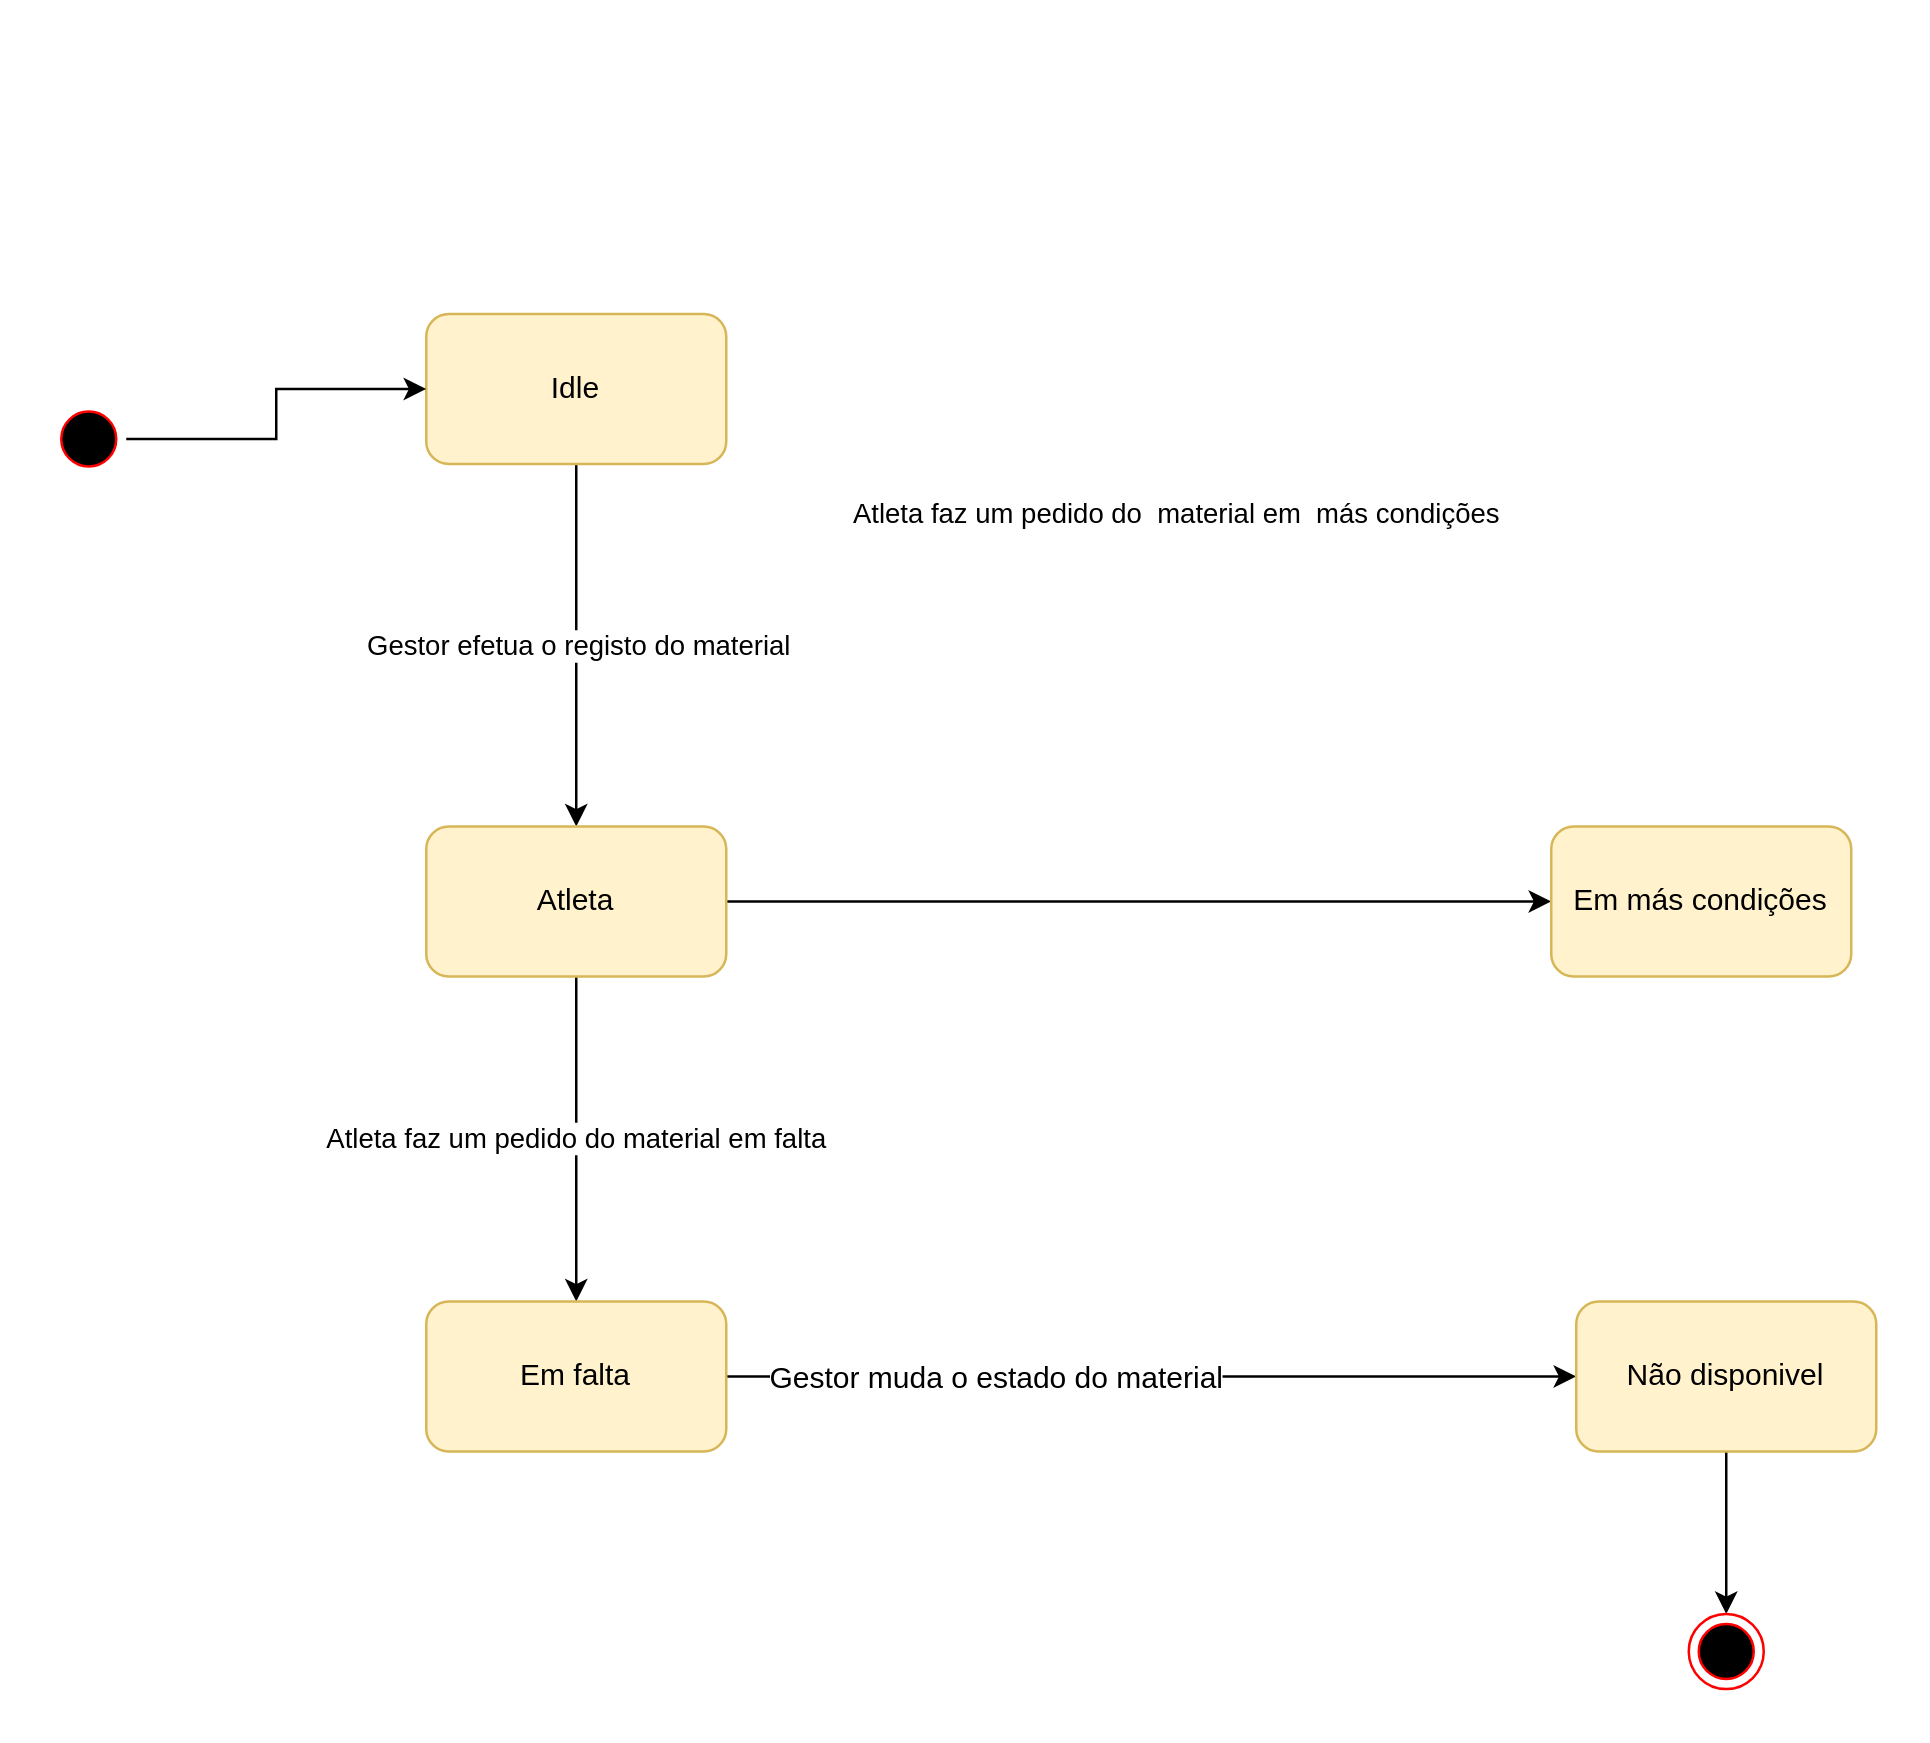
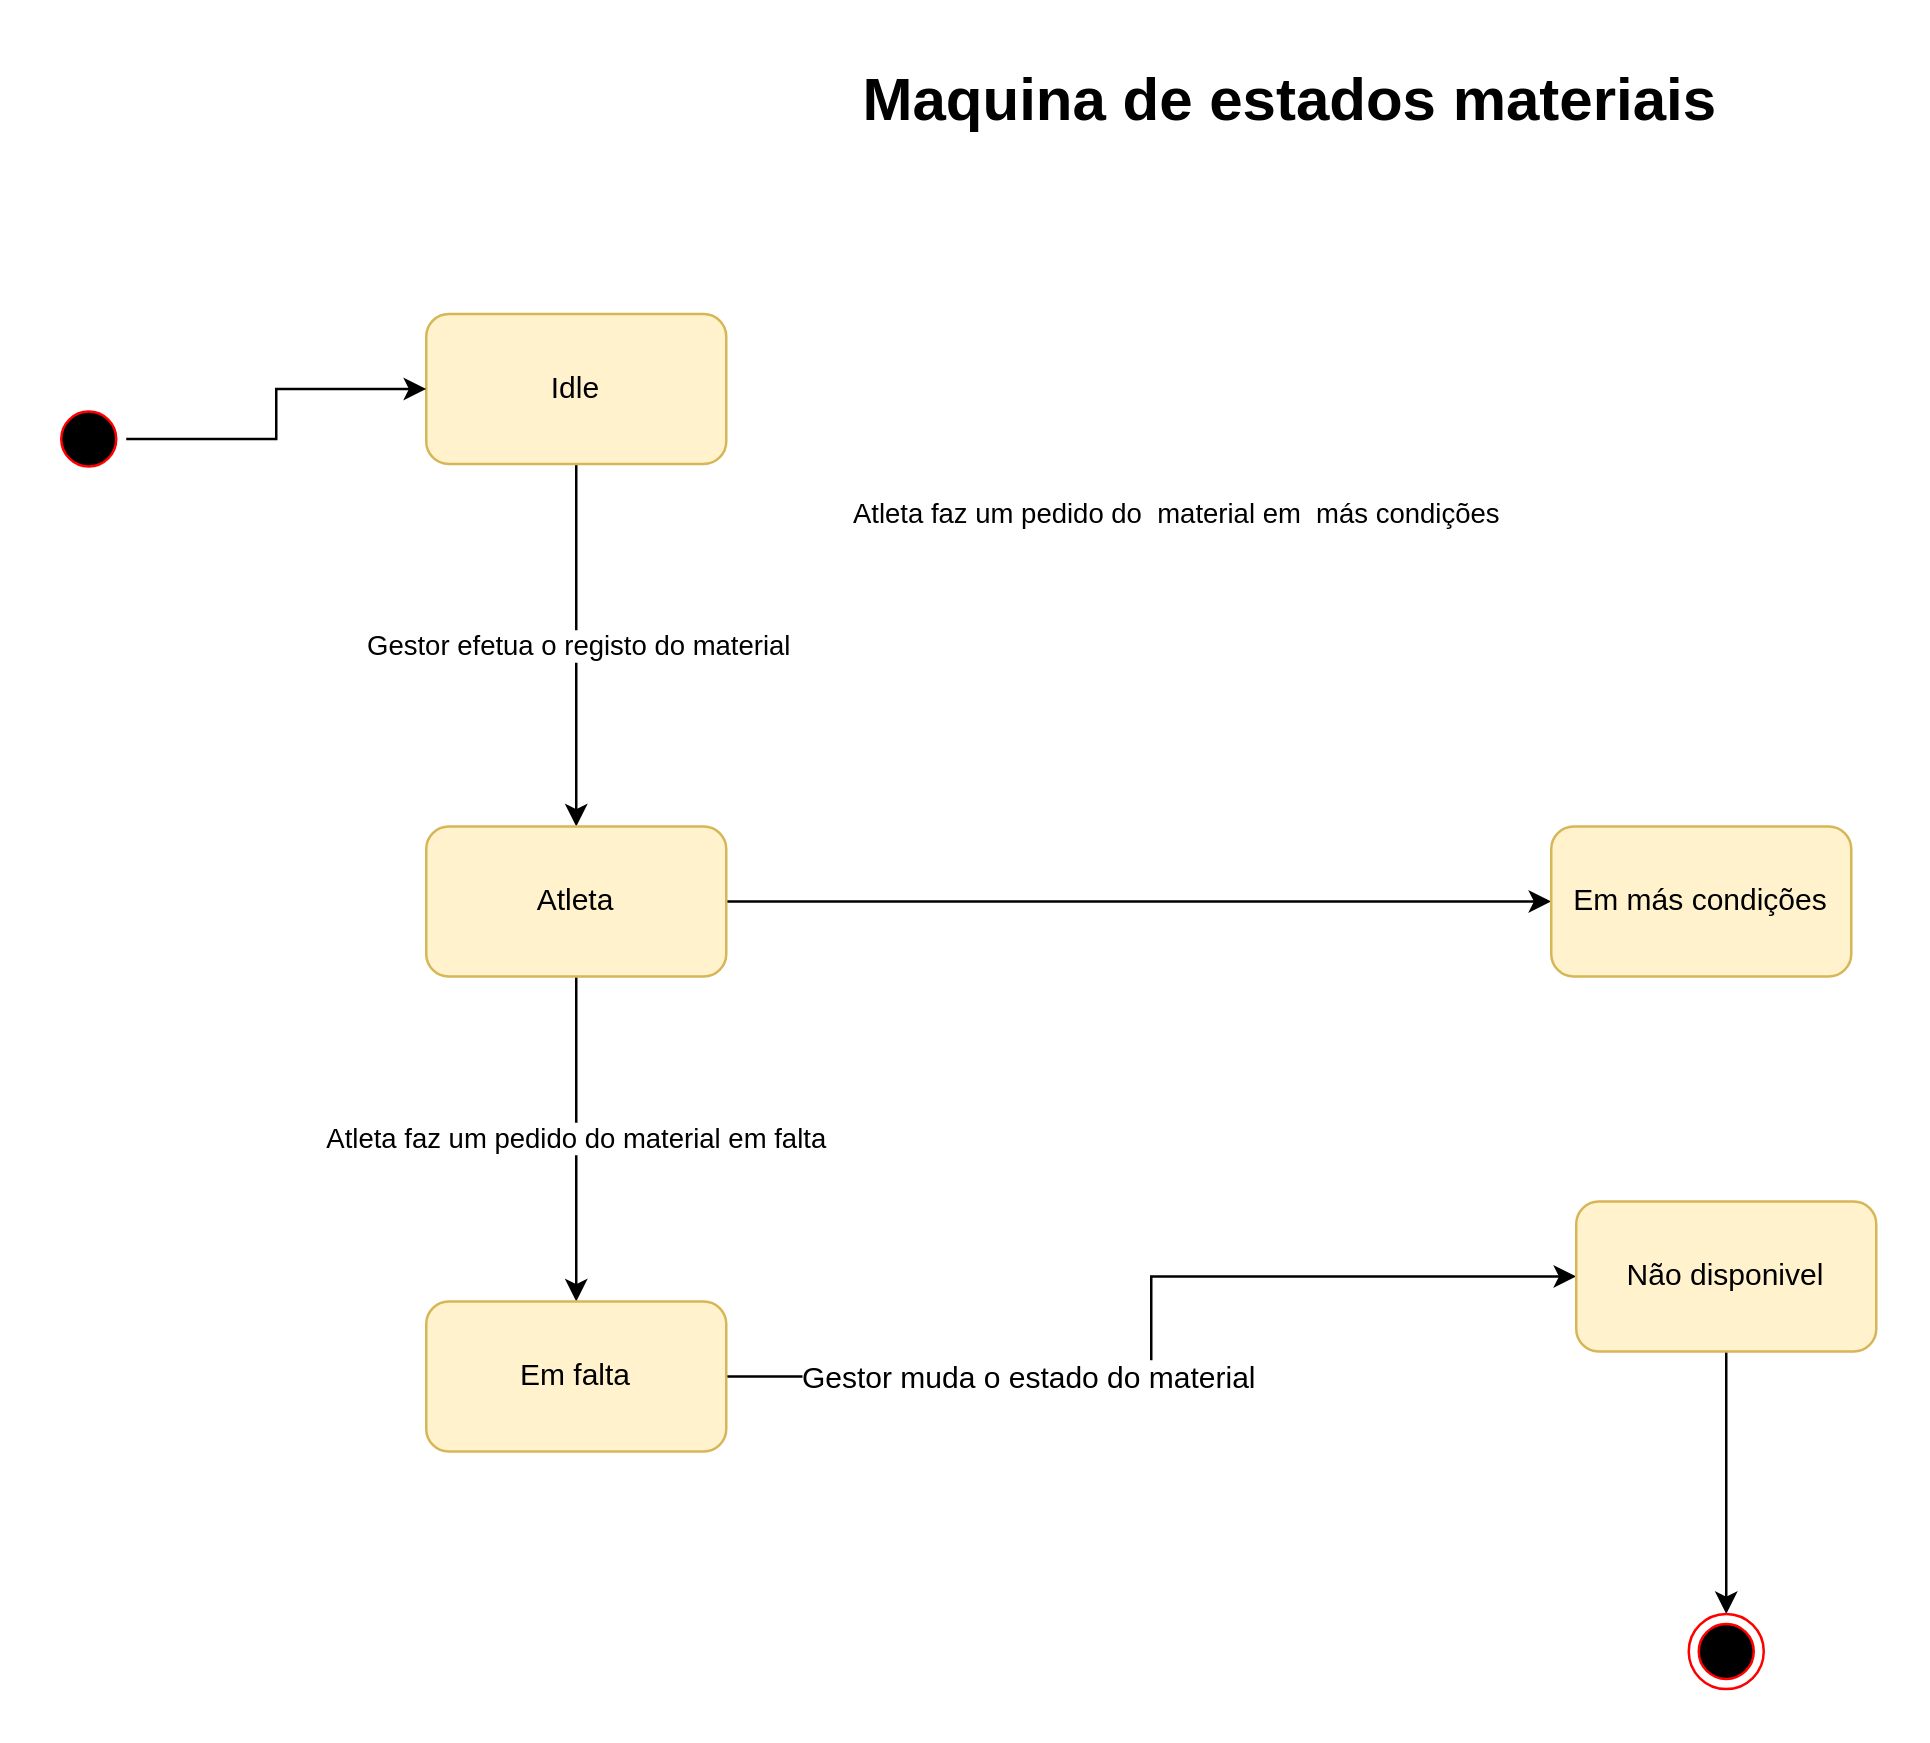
none -> (1351, 201)
(1726, 1376) -> (1726, 1276)
